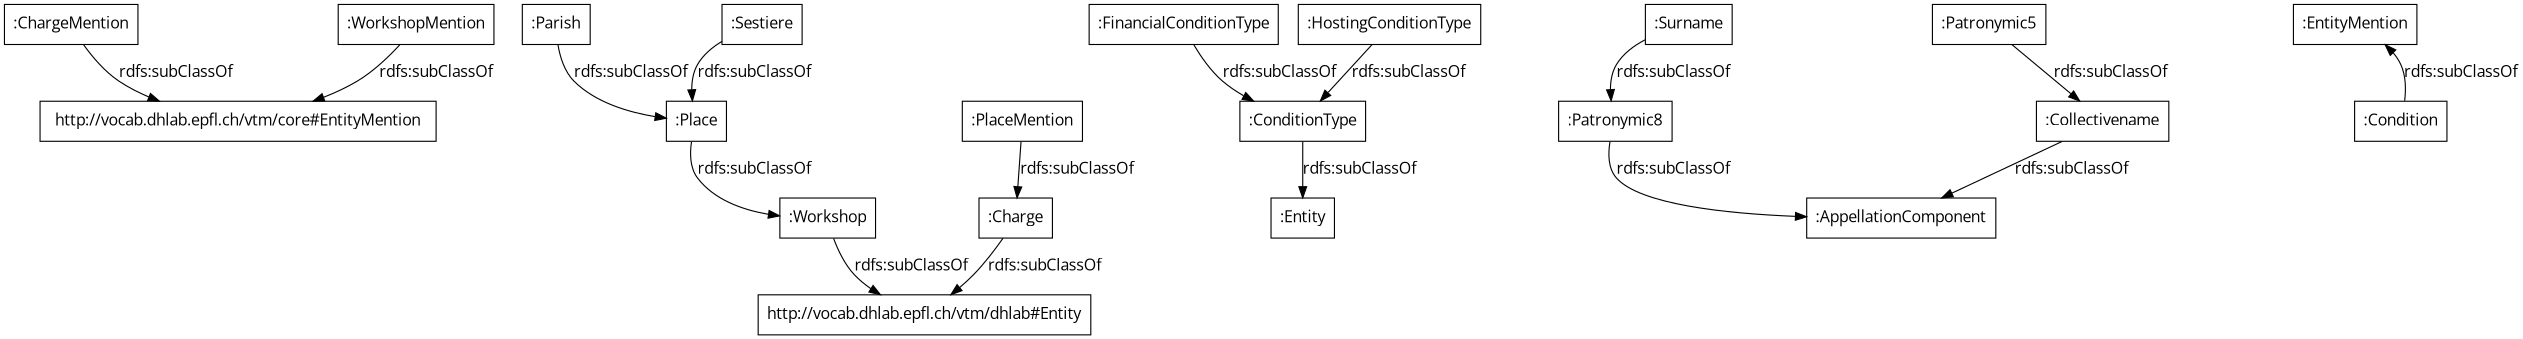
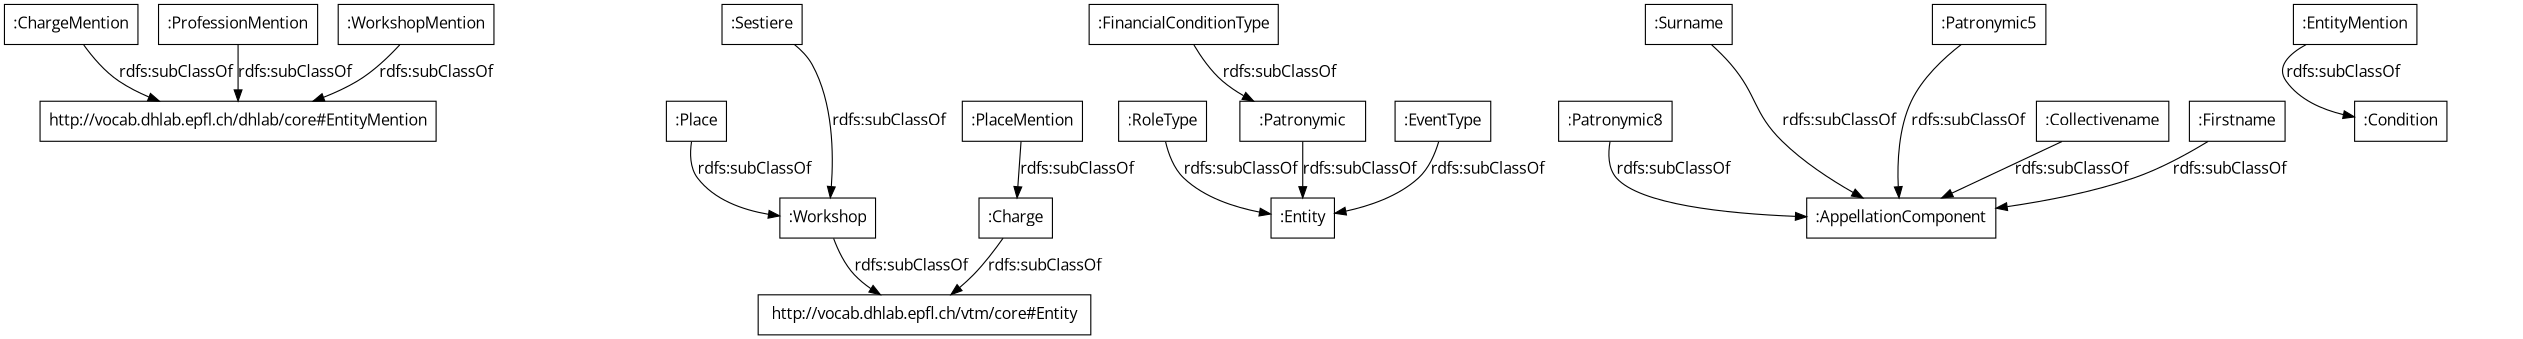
none -> (238, 24)
(556, 24) -> none
(1390, 24) -> none
(1620, 60) -> (1771, 129)
(700, 61) -> (828, 111)
(2041, 69) -> (1909, 106)
(2404, 76) -> (2293, 89)
(238, 121) -> (238, 121)
none -> (1163, 121)
(1303, 121) -> (1303, 121)
none -> (1443, 121)
none -> (2237, 121)
(924, 315) -> (924, 315)
